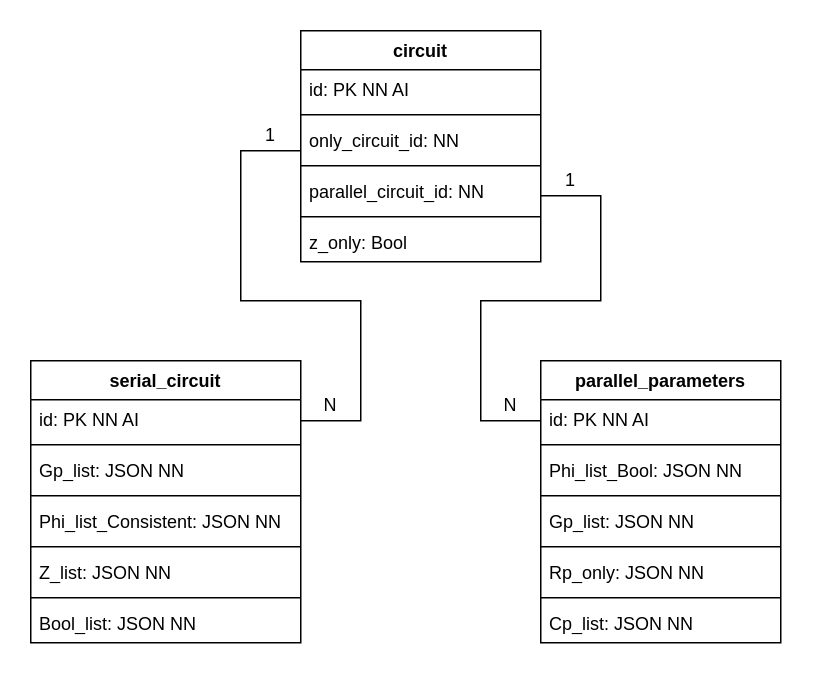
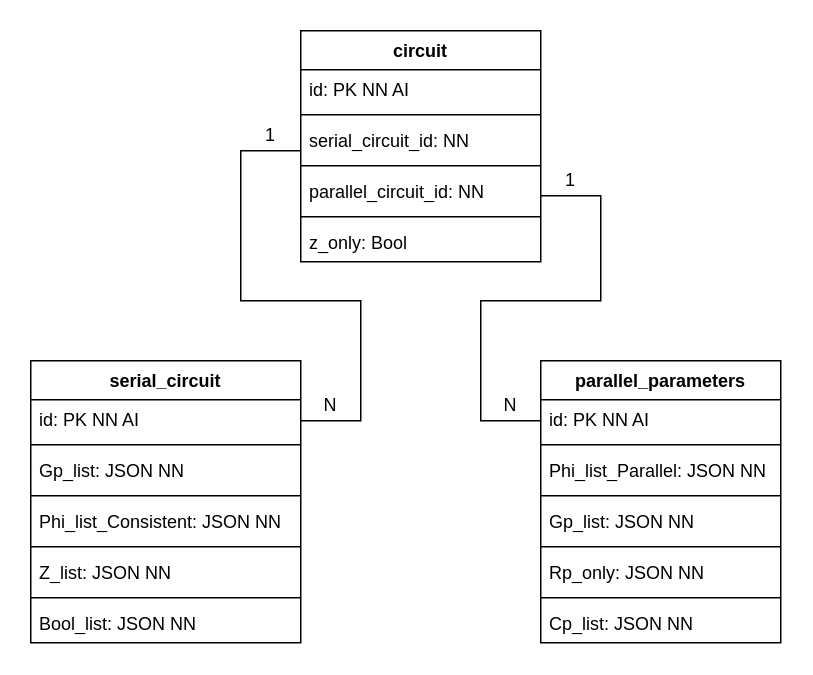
(391, 142) -> (399, 142)
(647, 472) -> (662, 472)
